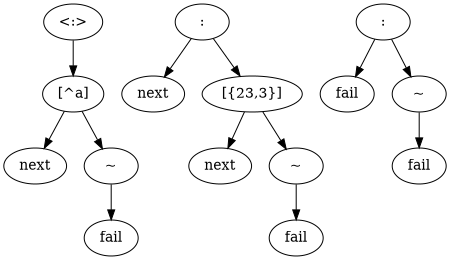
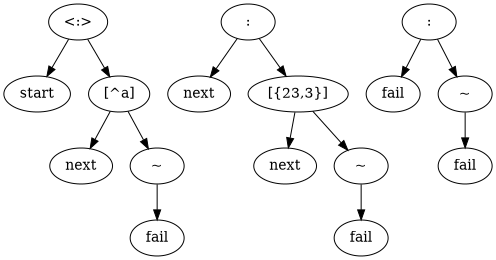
none -> (37, 94)
